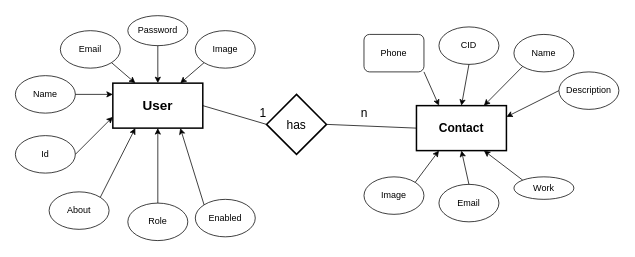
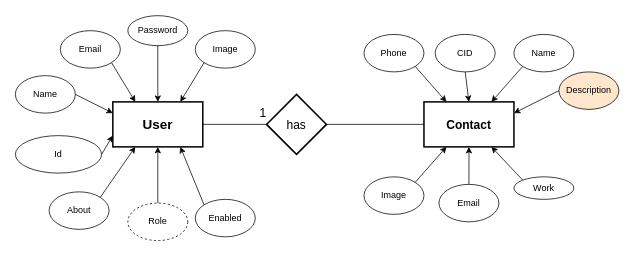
(469, 45) -> (465, 53)
(394, 53) -> (394, 53)
(589, 90) -> (589, 90)
(158, 105) -> (158, 124)
(364, 113) -> none
(462, 128) -> (469, 124)
(45, 154) -> (59, 154)
(158, 222) -> (158, 222)
